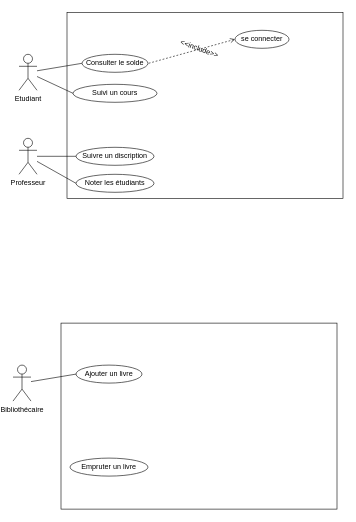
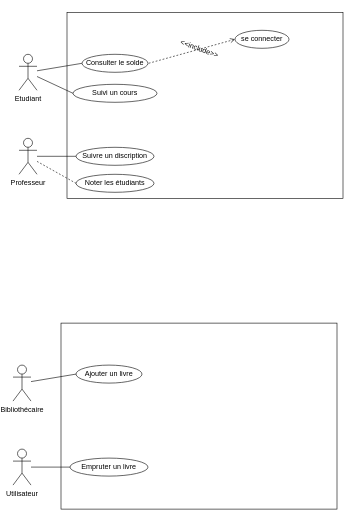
(56, 172) -> (56, 172)
none -> (22, 467)
none -> (50, 467)
